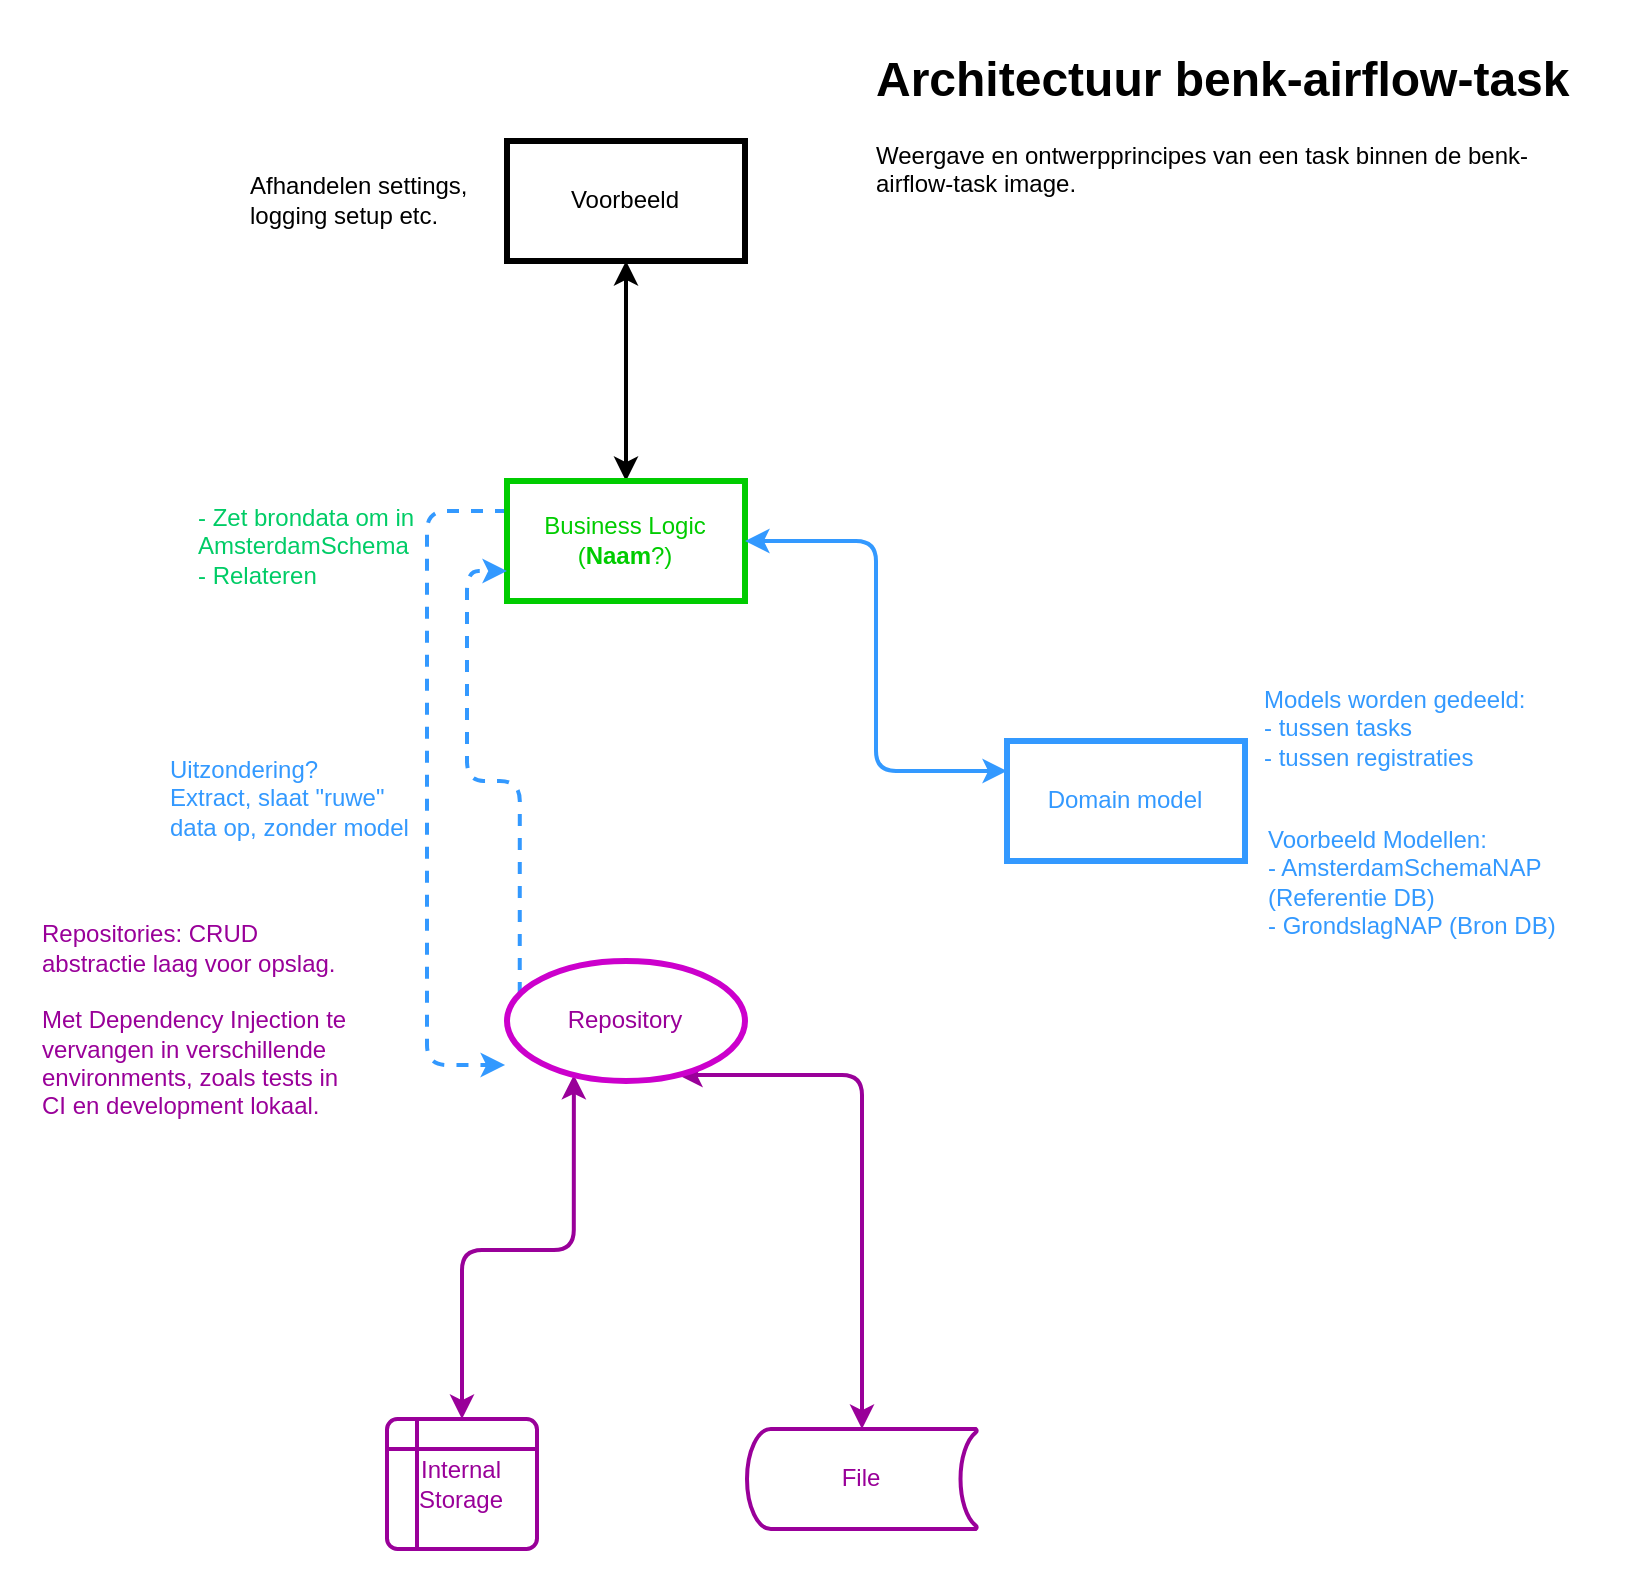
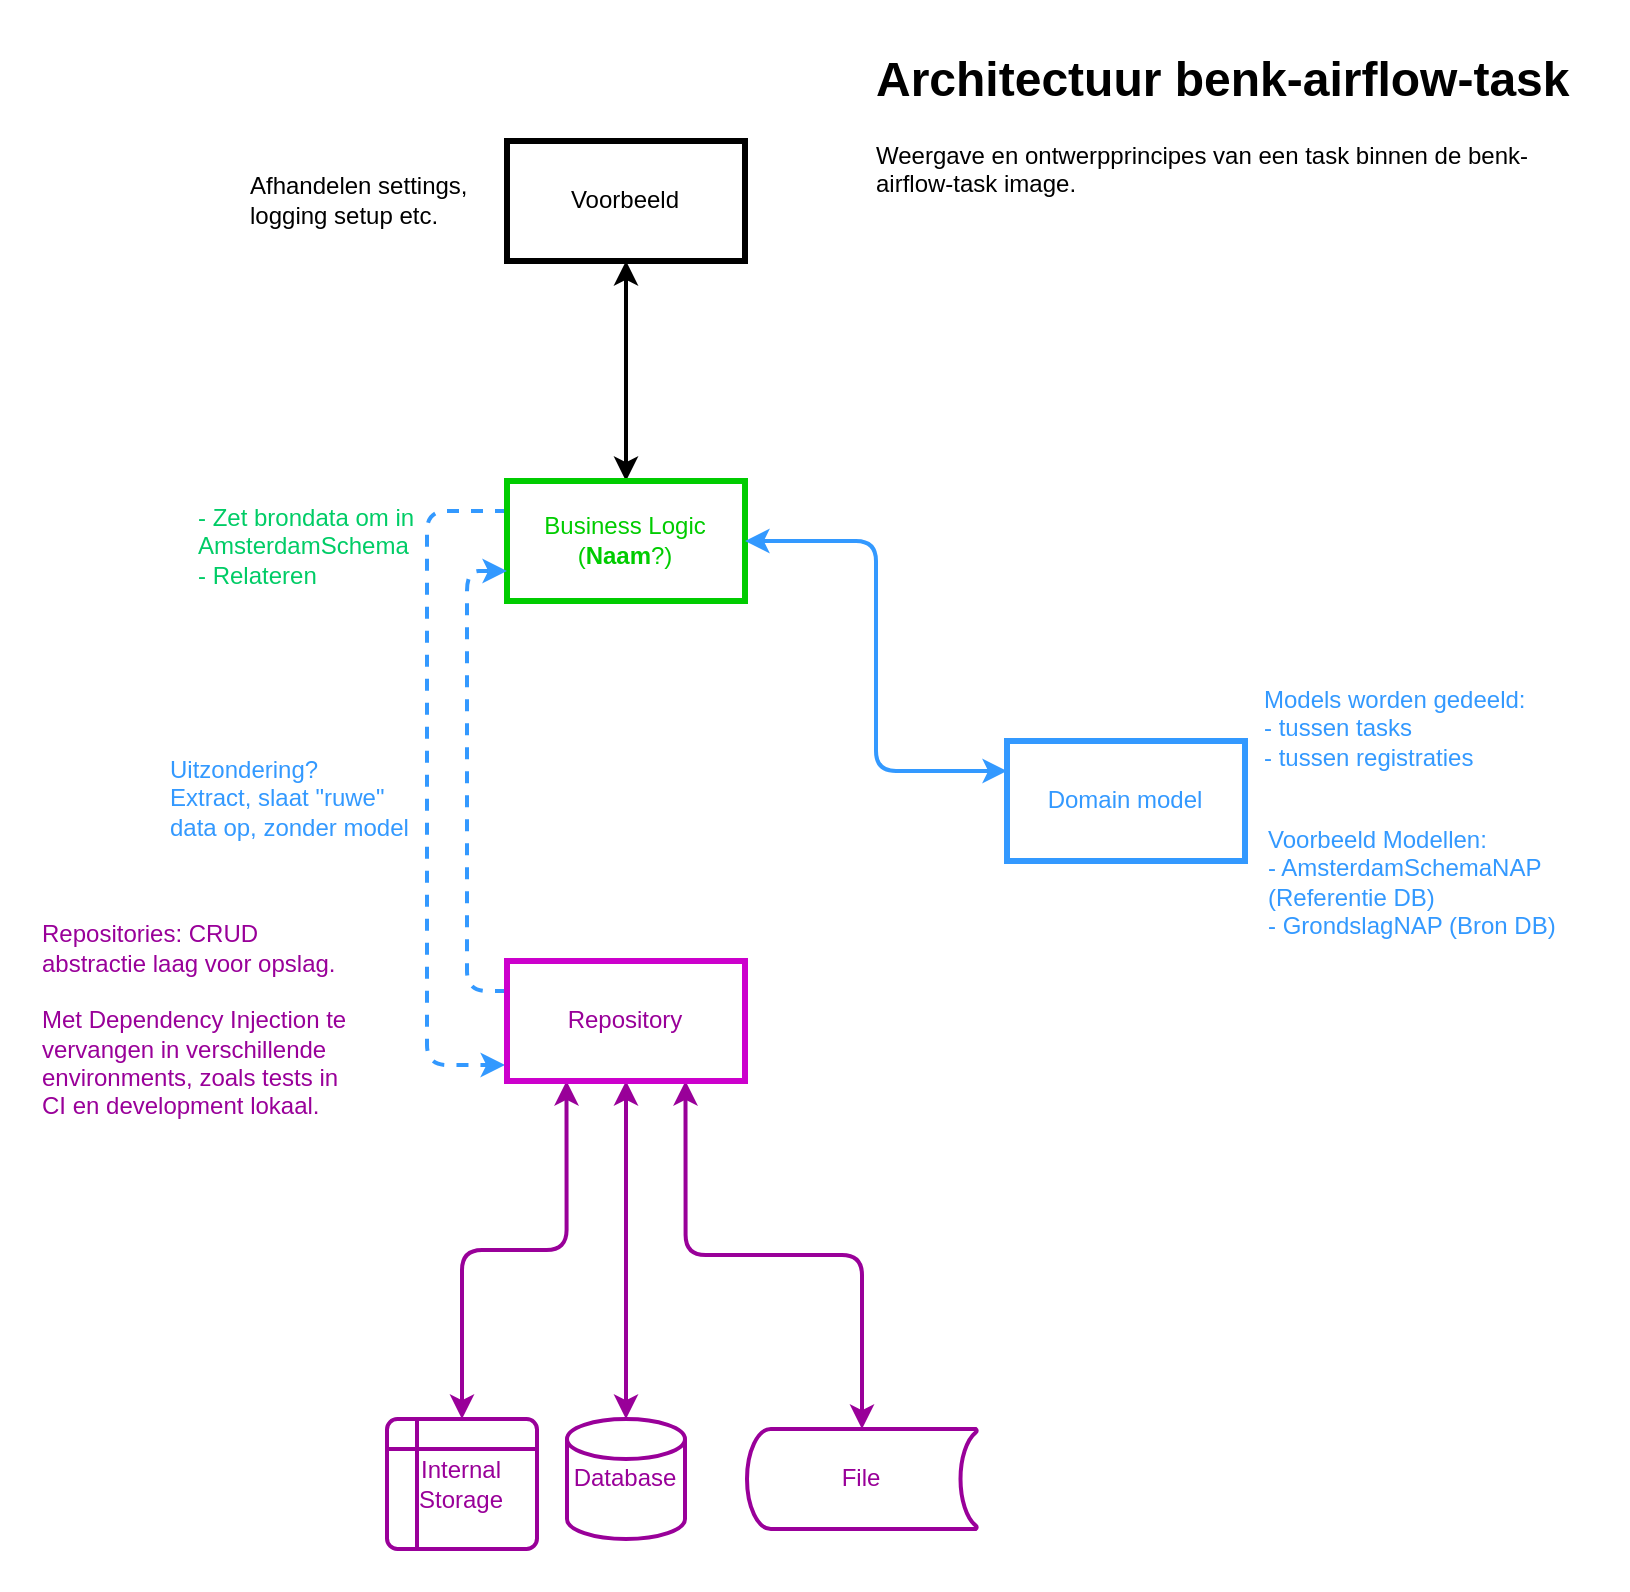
(626, 1021) -> (626, 1021)
none -> (626, 1249)
none -> (626, 1479)
